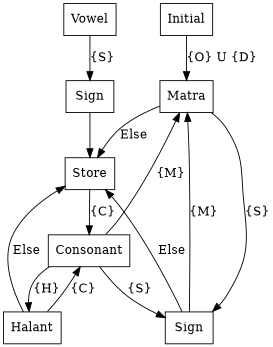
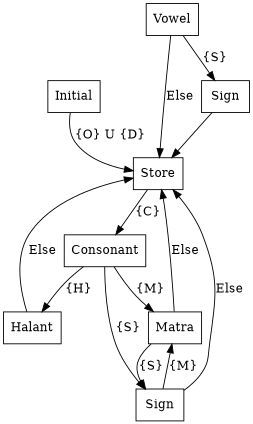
(187, 54) -> (84, 152)
none -> (165, 92)
(62, 294) -> none
